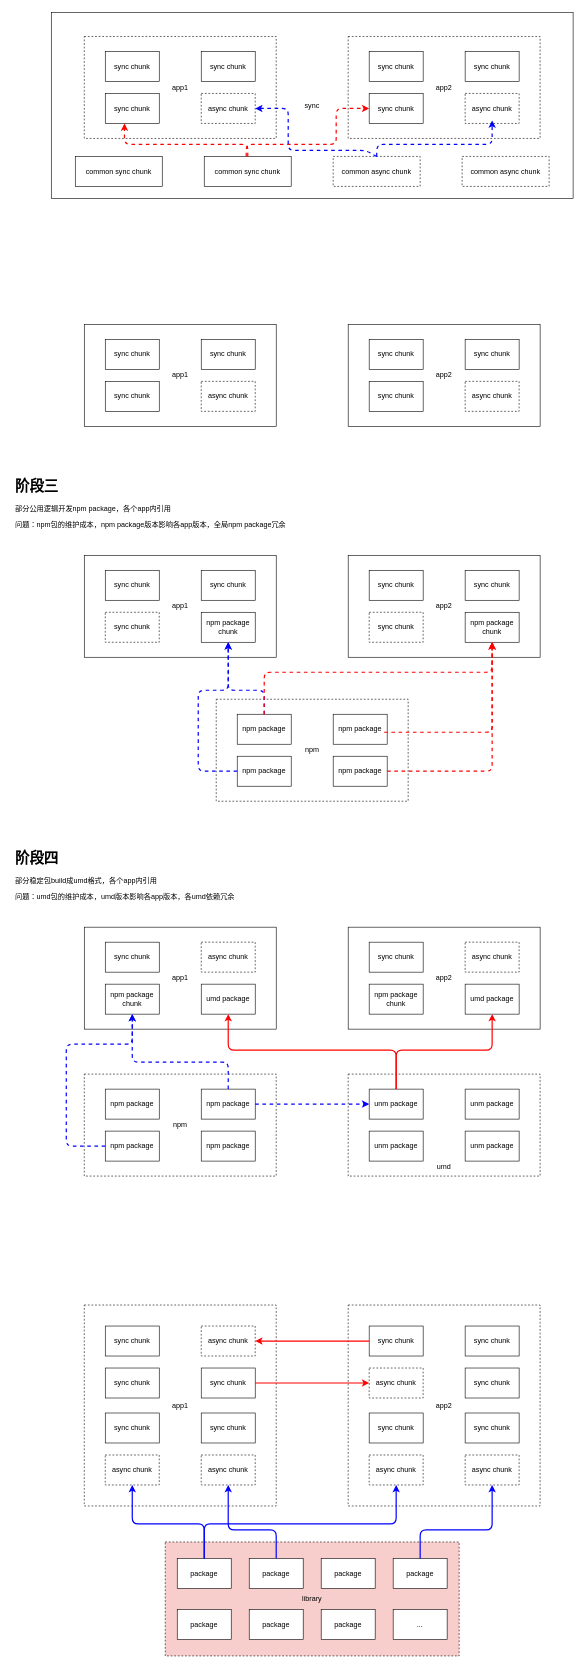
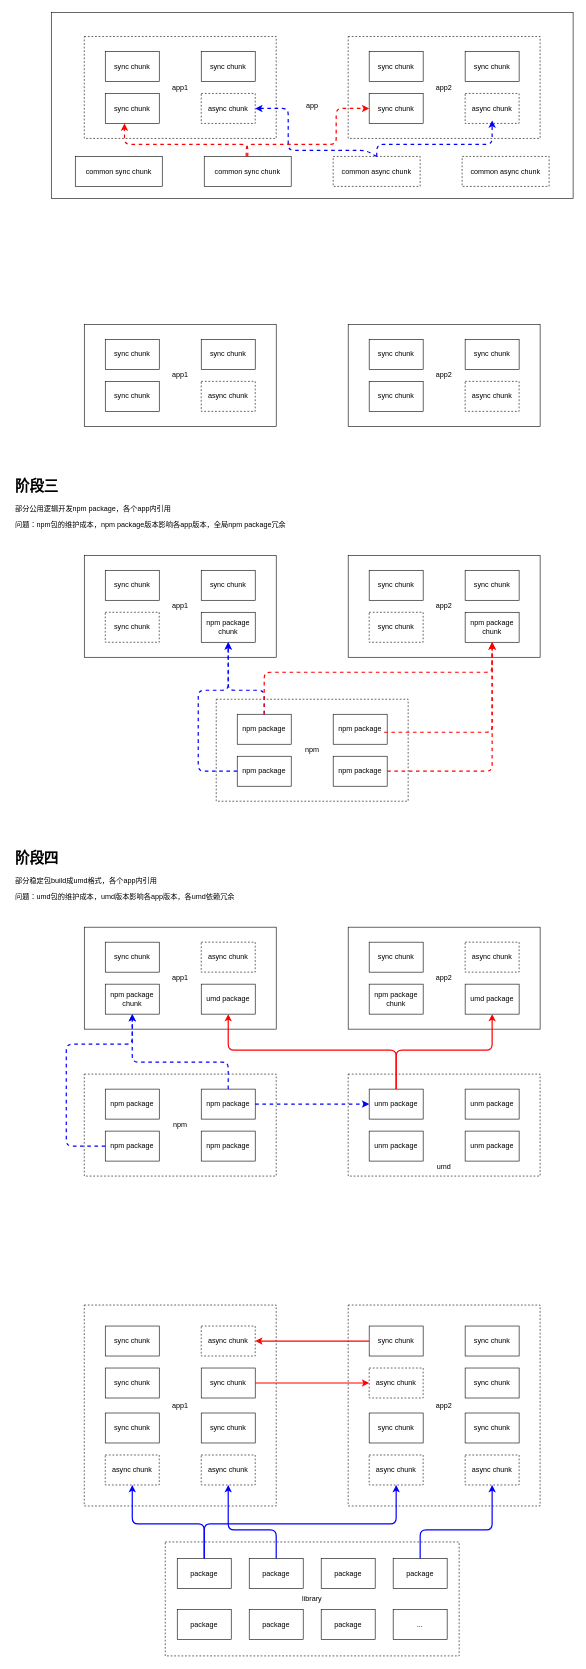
(312, 105) -> (312, 105)
(312, 1599) -> (312, 1599)
